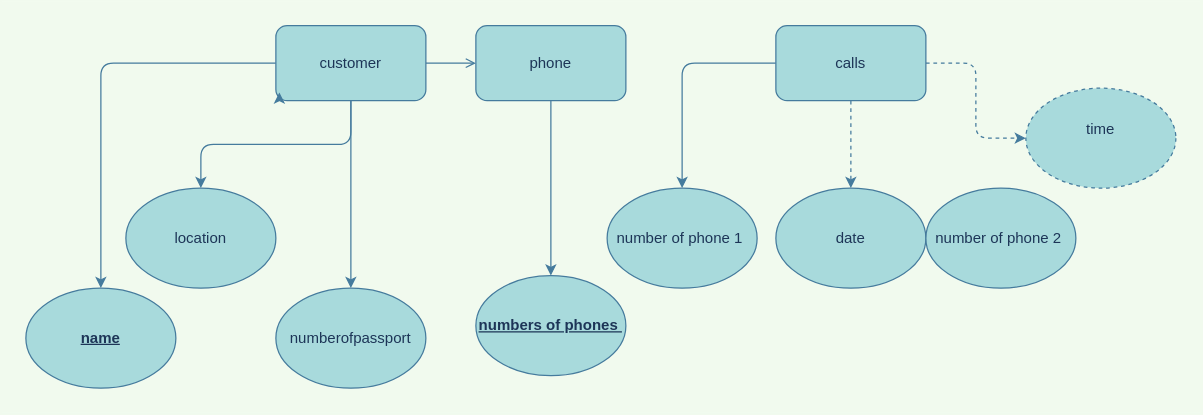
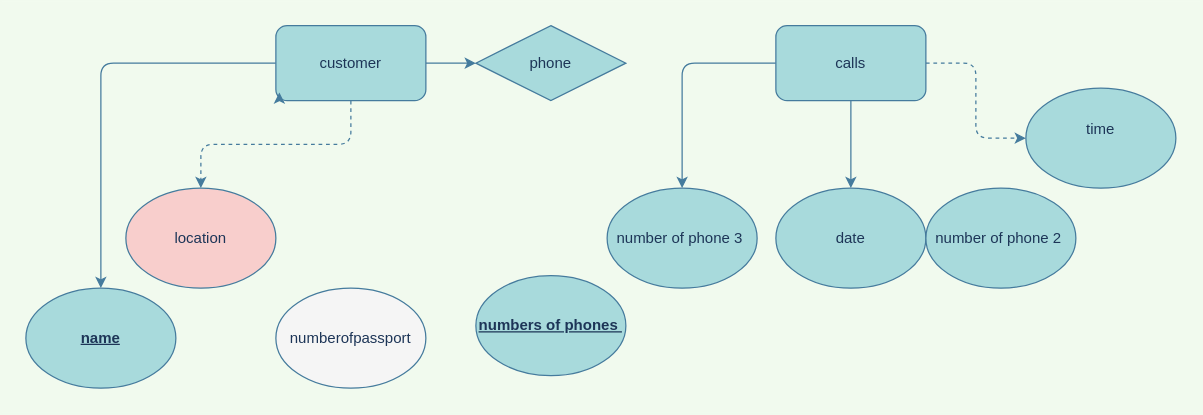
(468, 63) -> (466, 63)
(551, 63) -> (551, 63)
(1101, 138) -> (1101, 138)
(851, 140) -> (851, 140)
(261, 144) -> (261, 144)
(551, 184) -> none
(351, 209) -> none
(201, 238) -> (201, 238)
(682, 238) -> (682, 238)
(351, 338) -> (351, 338)
